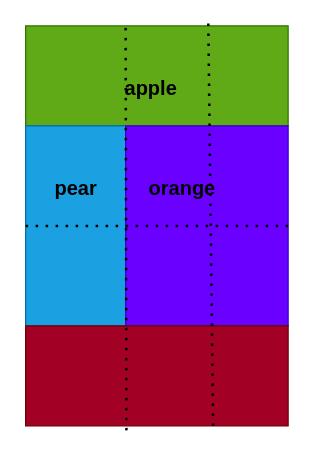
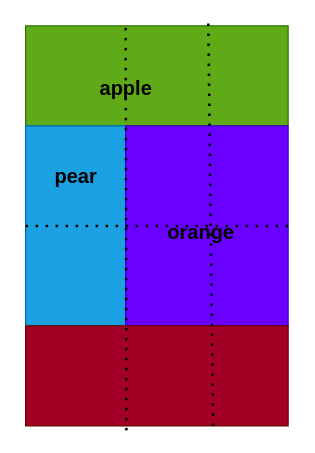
(151, 88) -> (126, 88)
(76, 188) -> (76, 176)
(182, 188) -> (201, 232)
